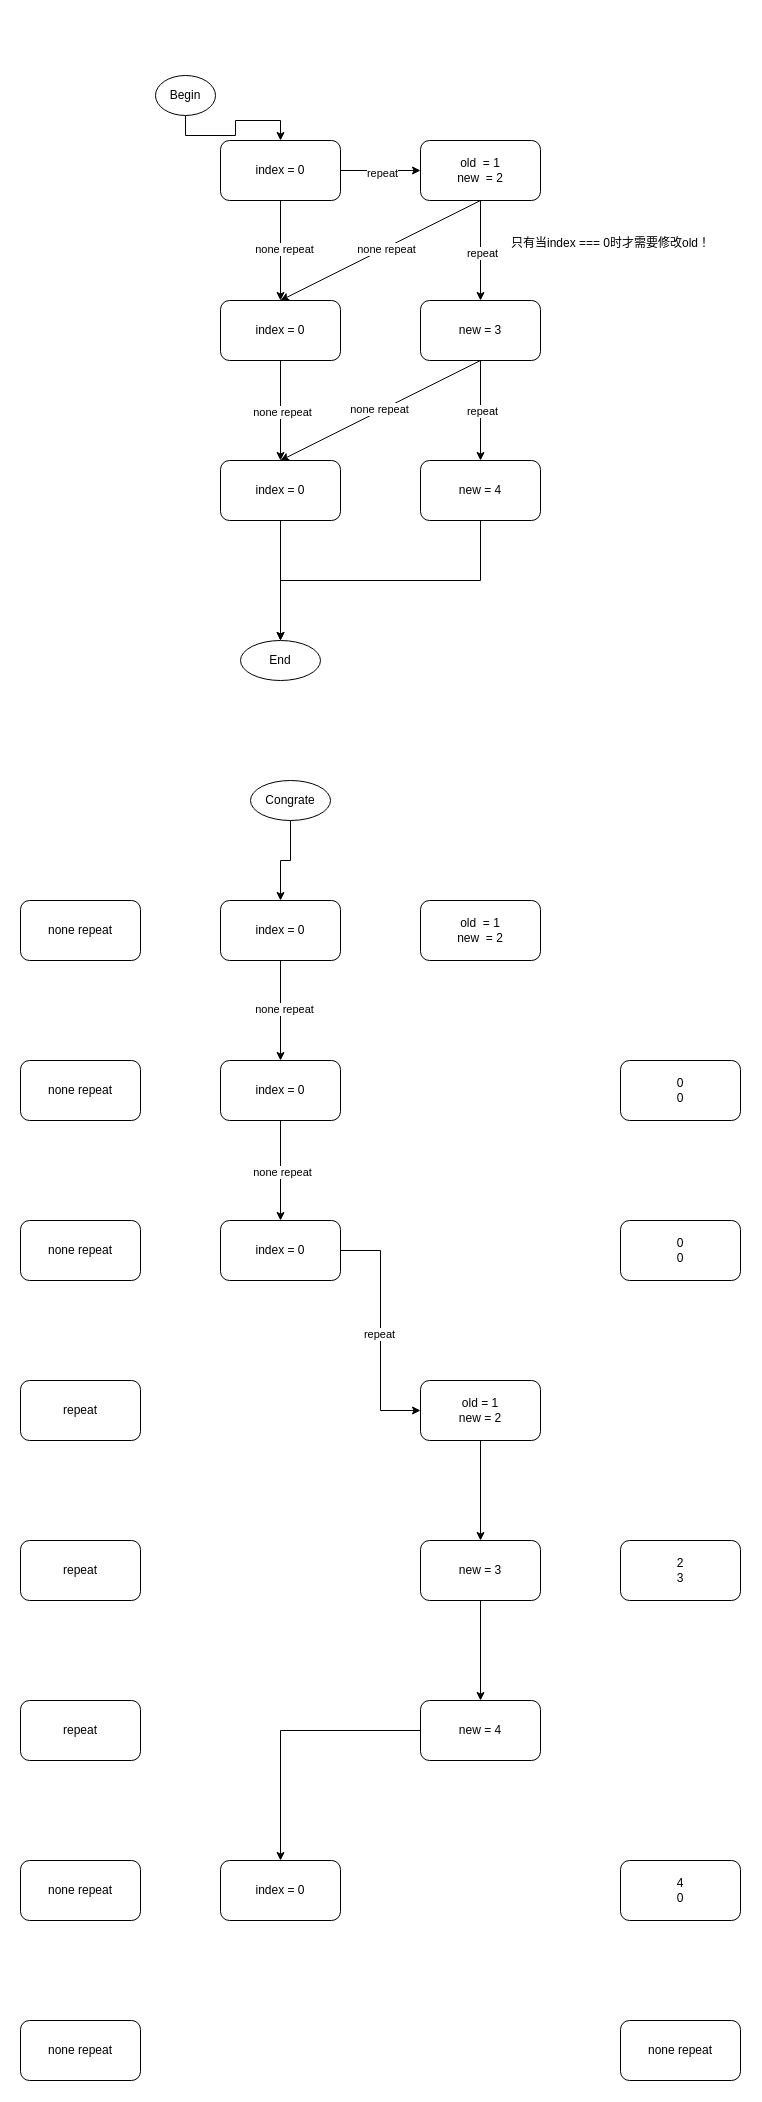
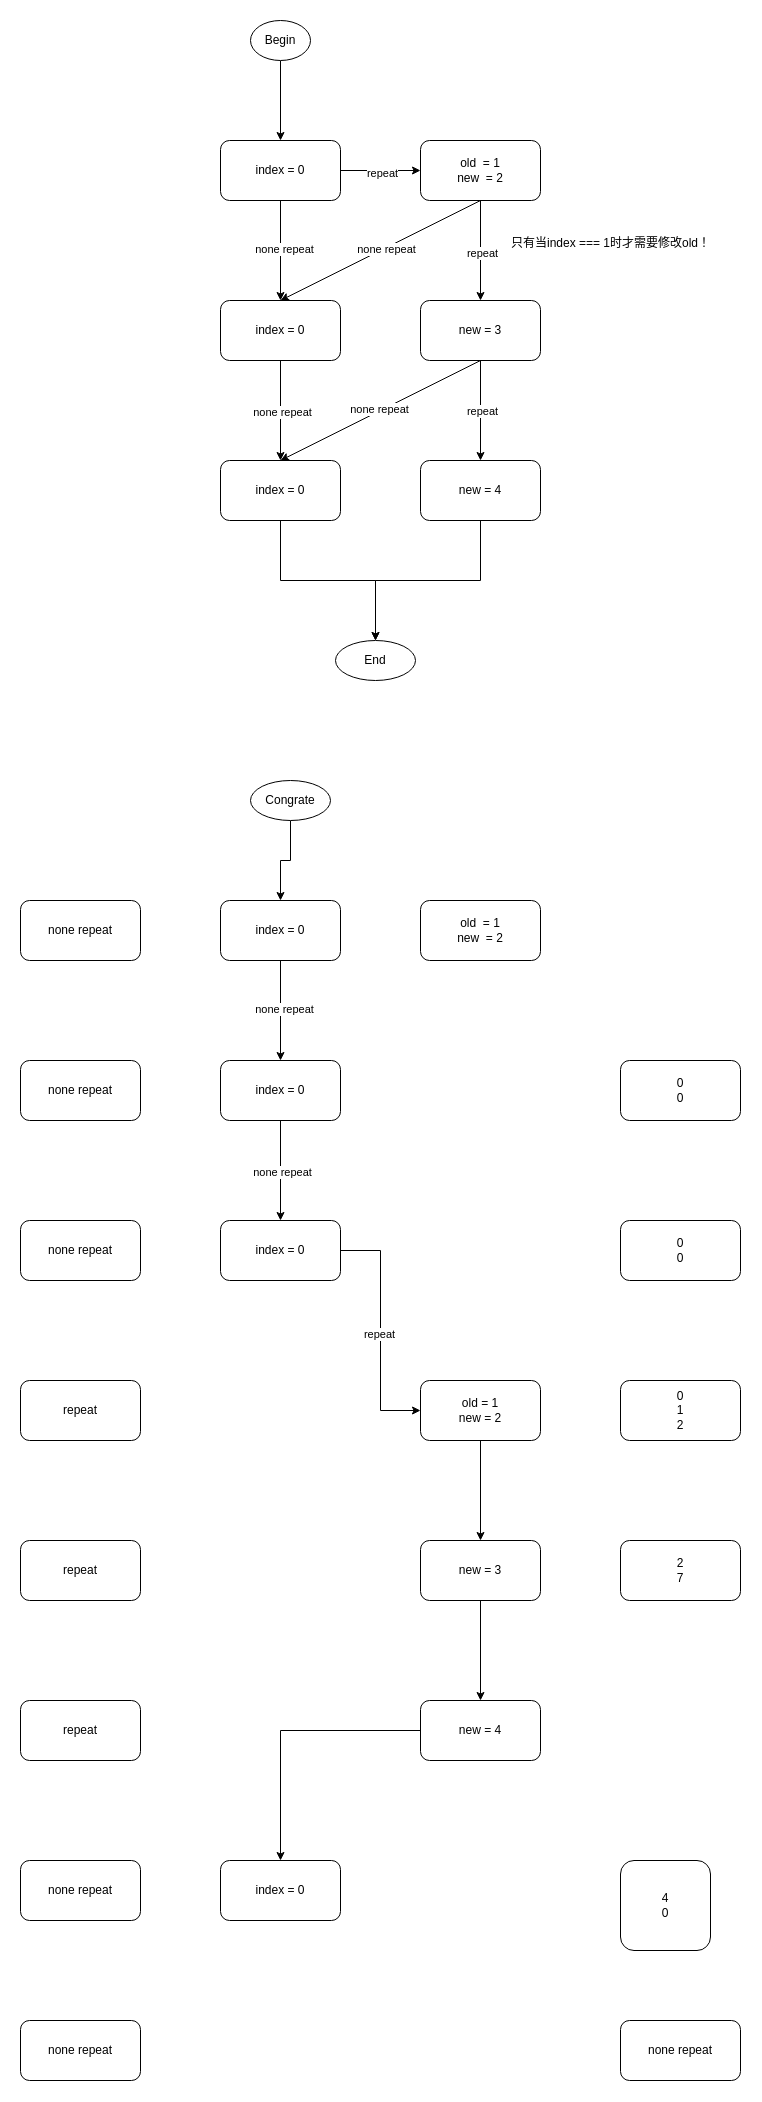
(186, 96) -> (281, 41)
(611, 244) -> (611, 244)
(281, 661) -> (376, 661)
none -> (681, 1411)
(681, 1571) -> (681, 1571)
(681, 1891) -> (666, 1906)
